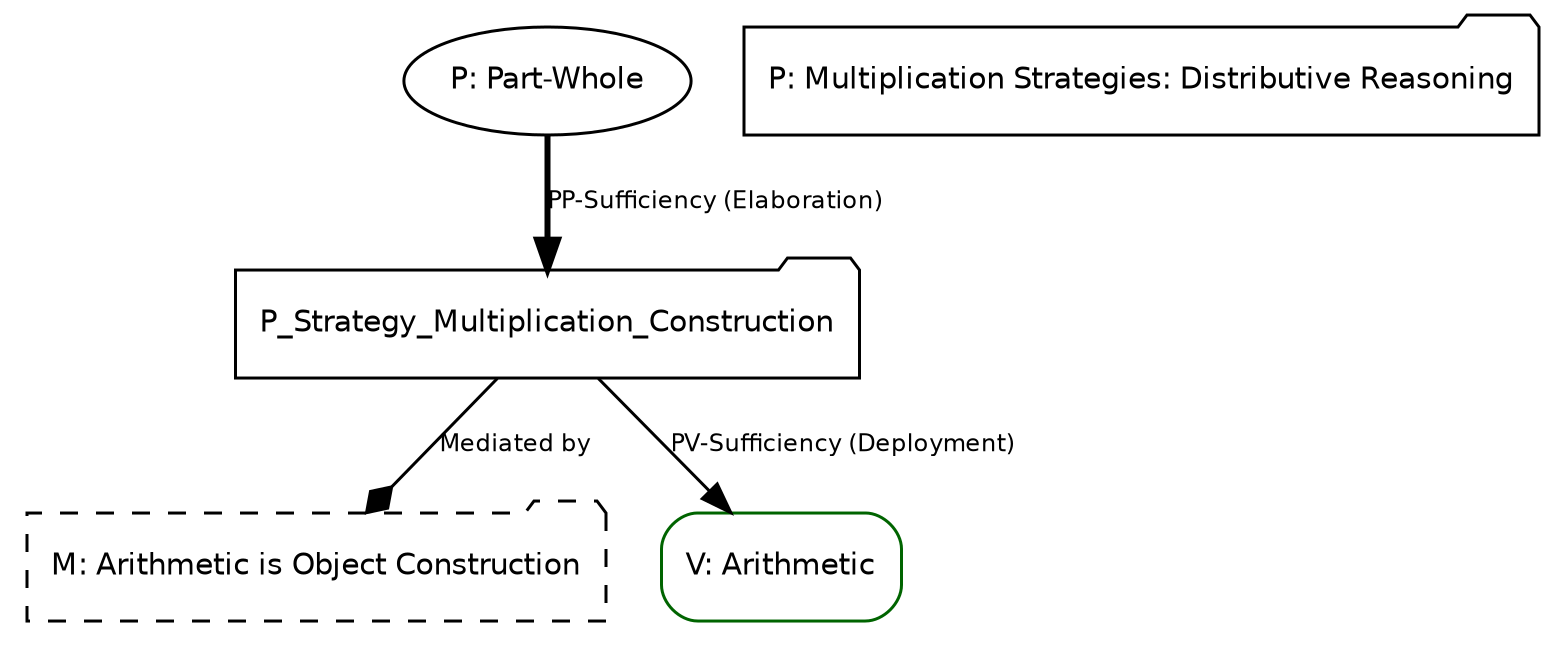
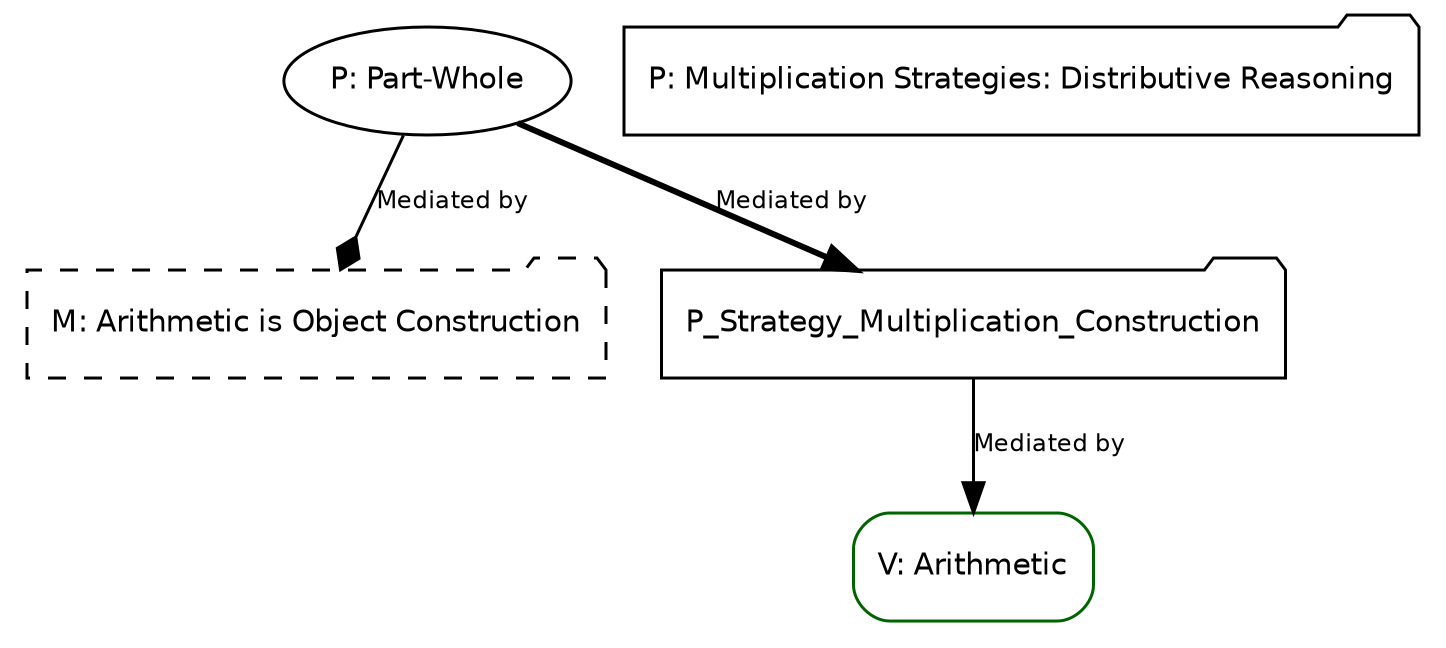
(716, 202) -> (792, 202)
(445, 433) -> (380, 186)
(843, 446) -> (1050, 446)
